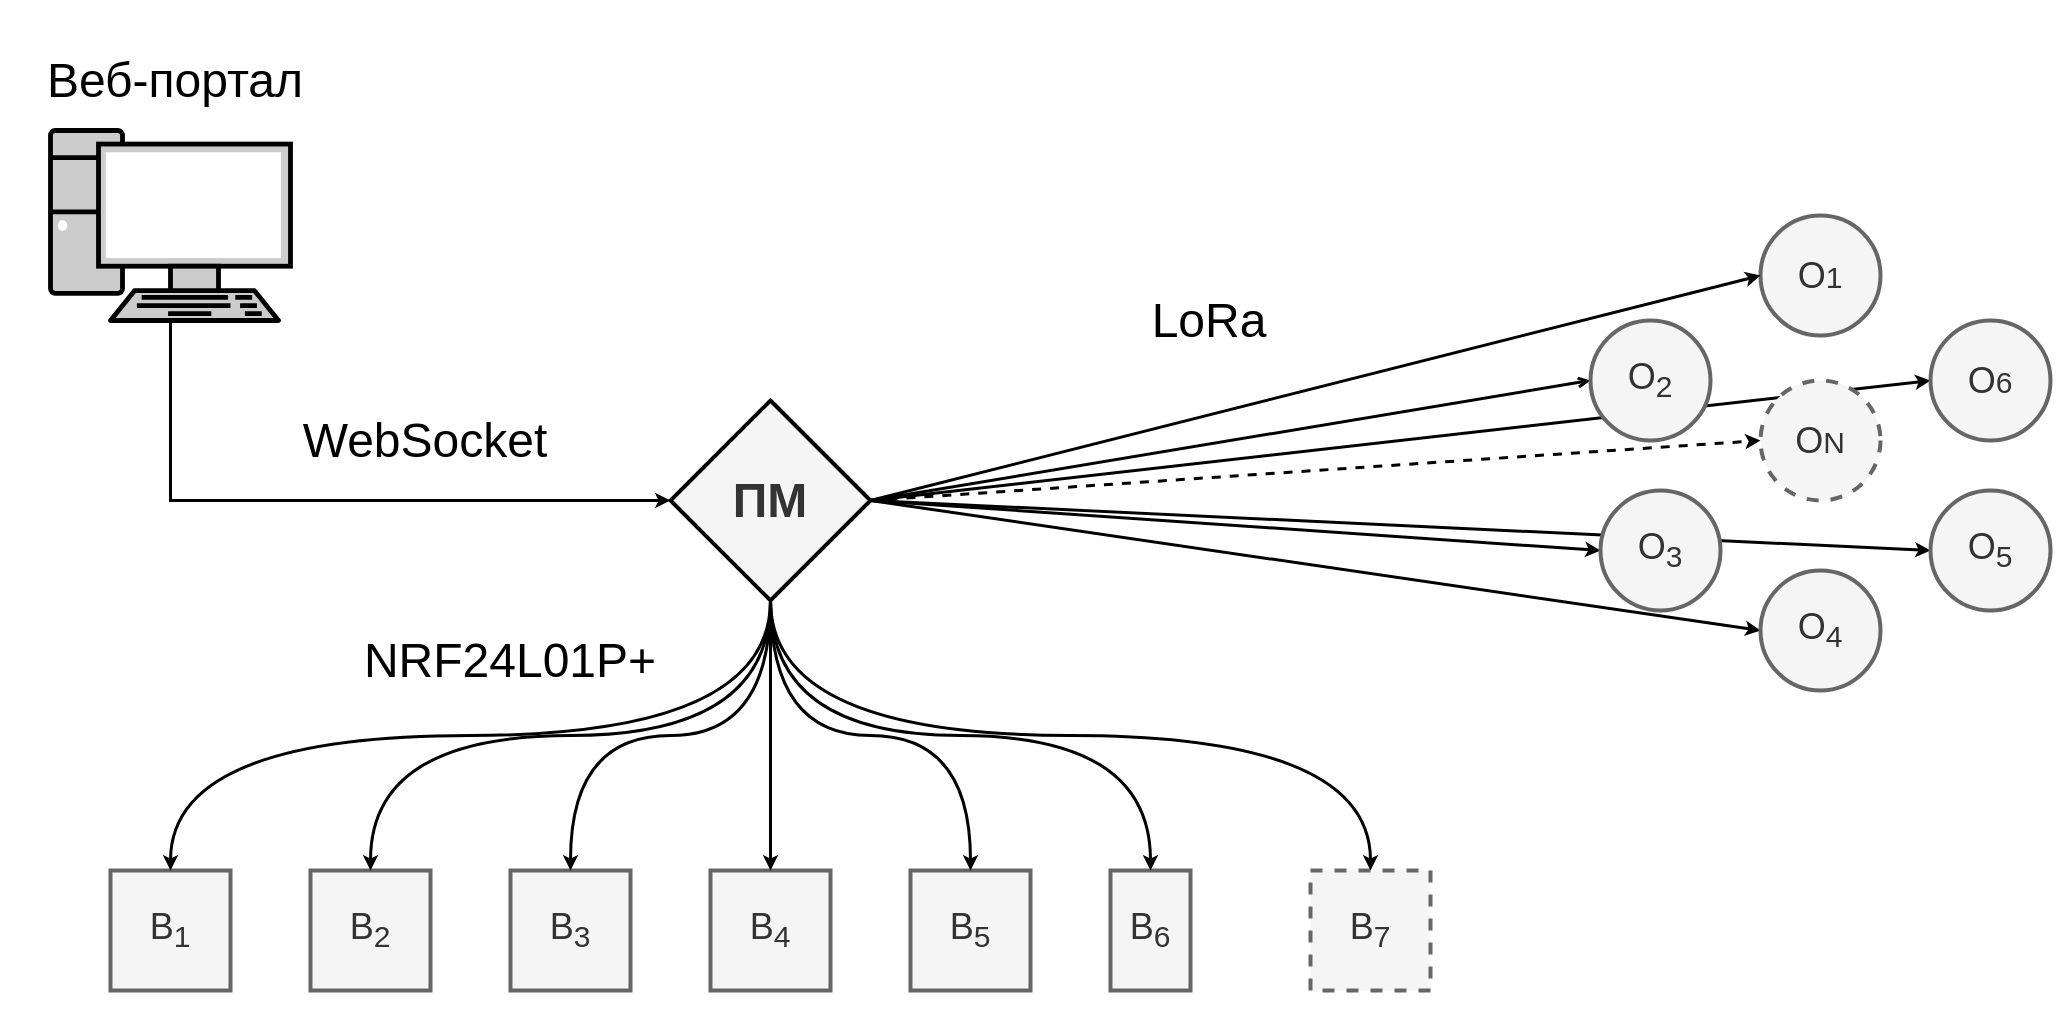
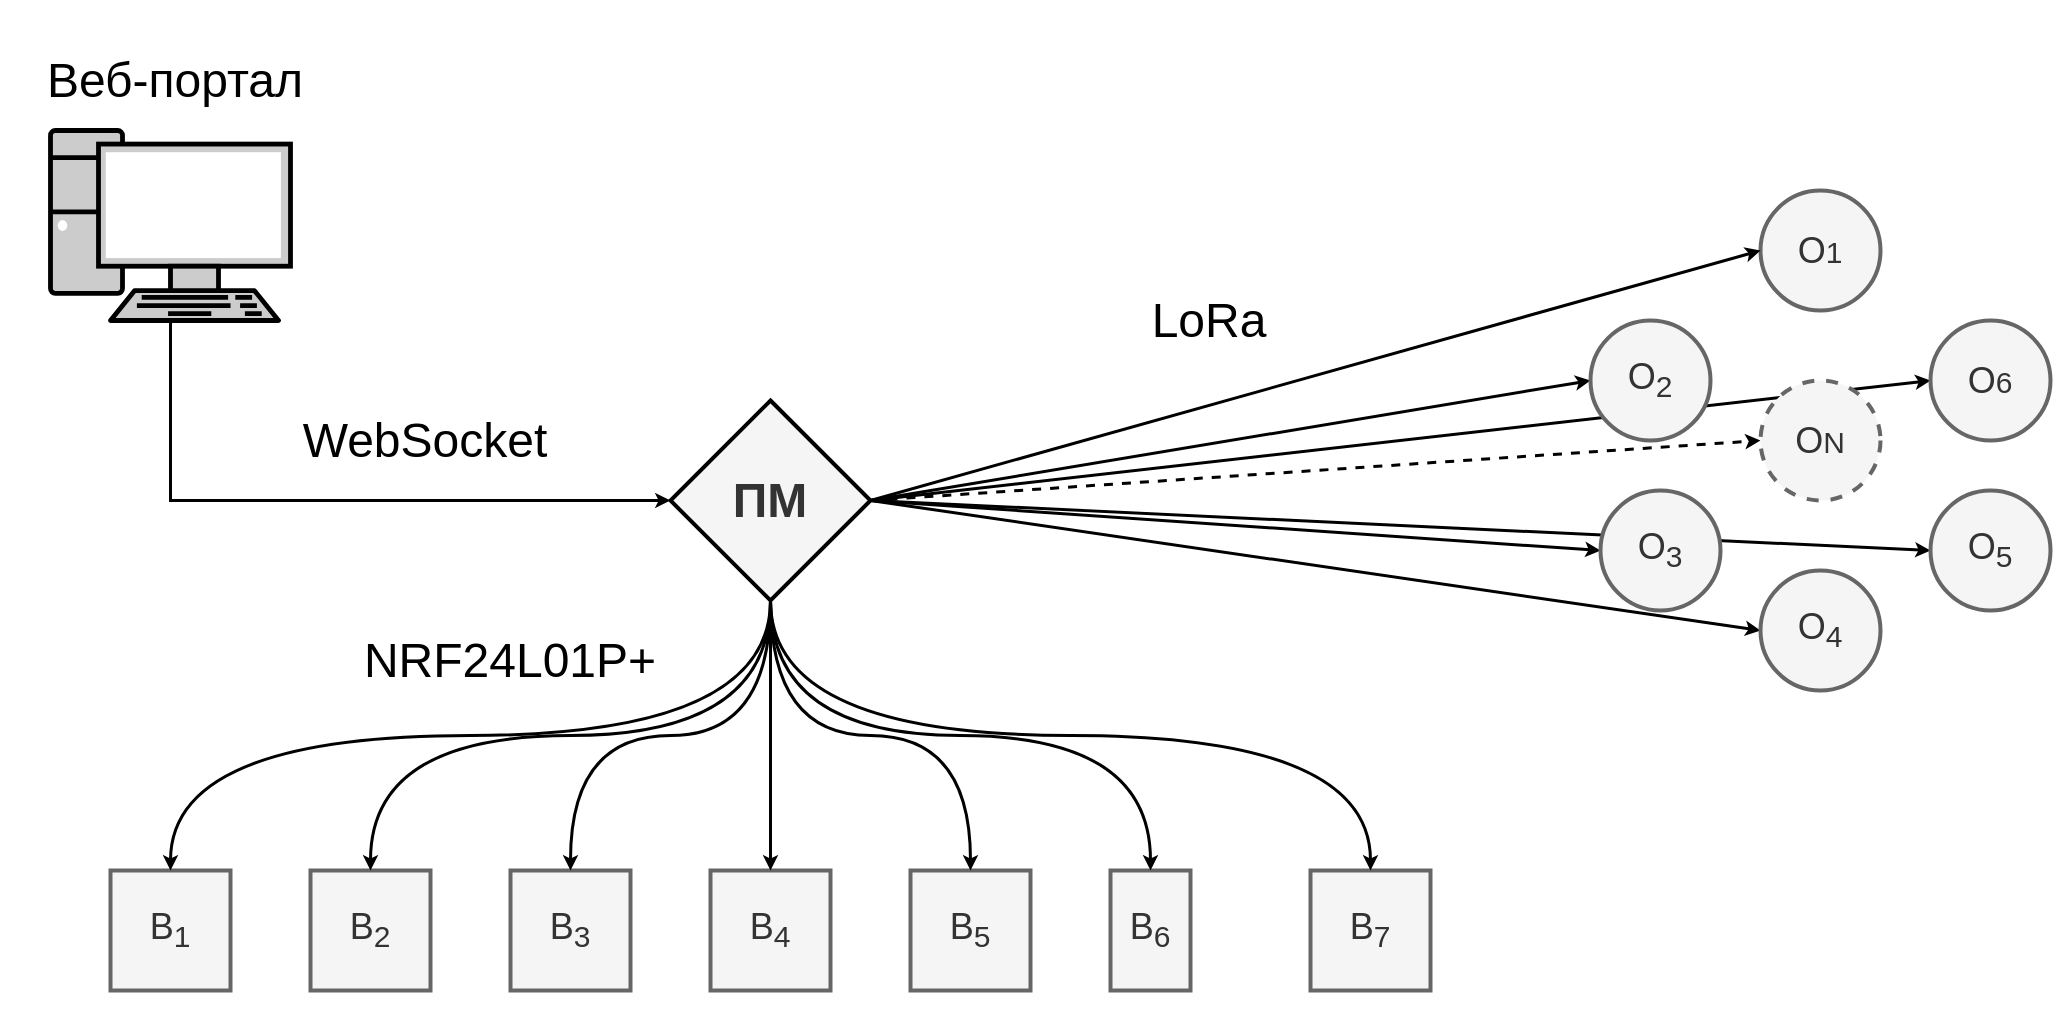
(1821, 276) -> (1821, 251)
(1578, 383) -> (1578, 383)
(1371, 931) -> (1371, 931)
